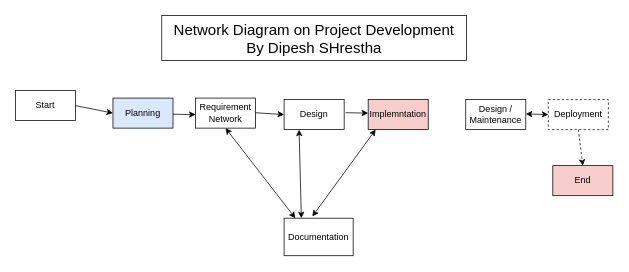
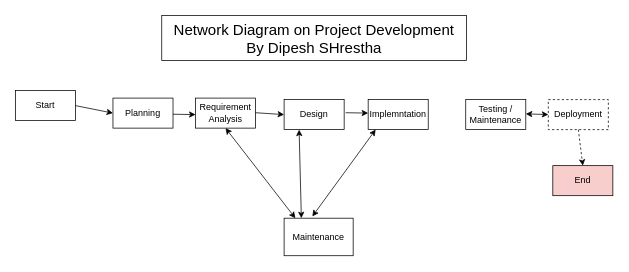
(143, 113) -> (143, 113)
(225, 113) -> (225, 113)
(398, 114) -> (398, 114)
(495, 114) -> (495, 114)
(318, 237) -> (318, 237)
